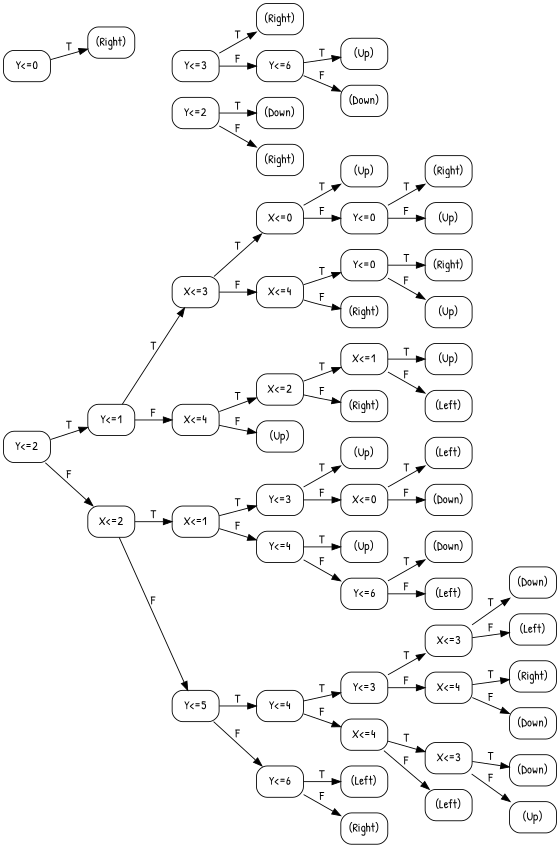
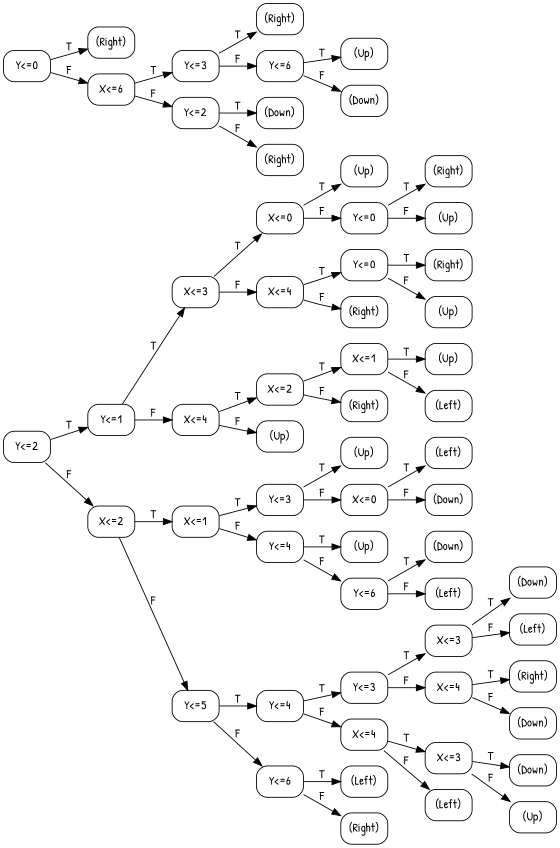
none -> (111, 90)
